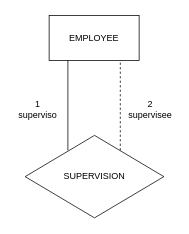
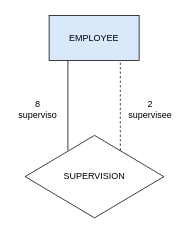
(94, 38) -> (94, 38)
(38, 109) -> (38, 109)
